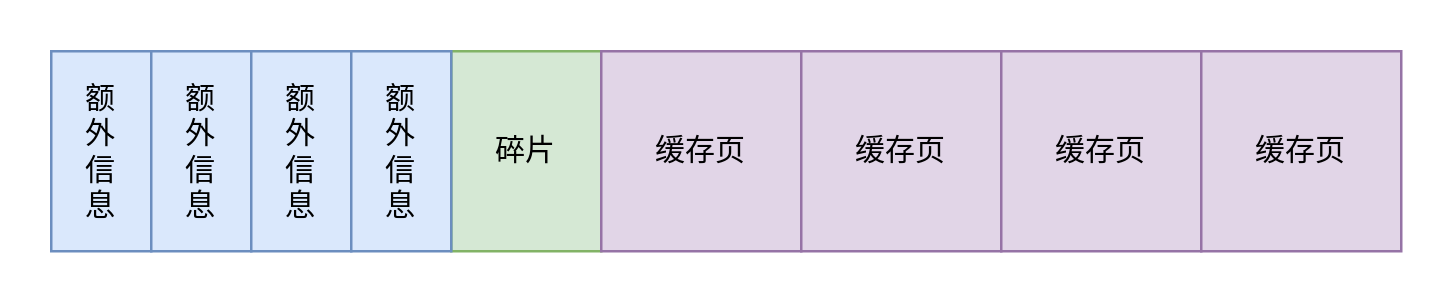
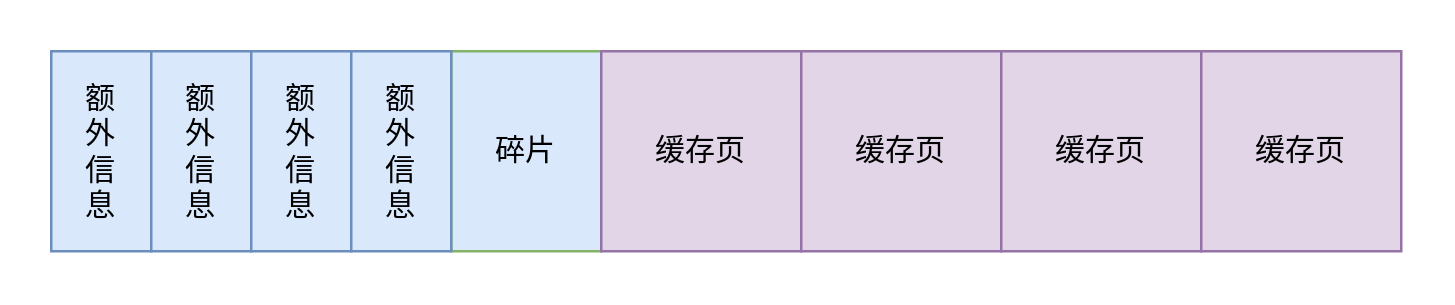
(526, 151) -> (526, 151)
